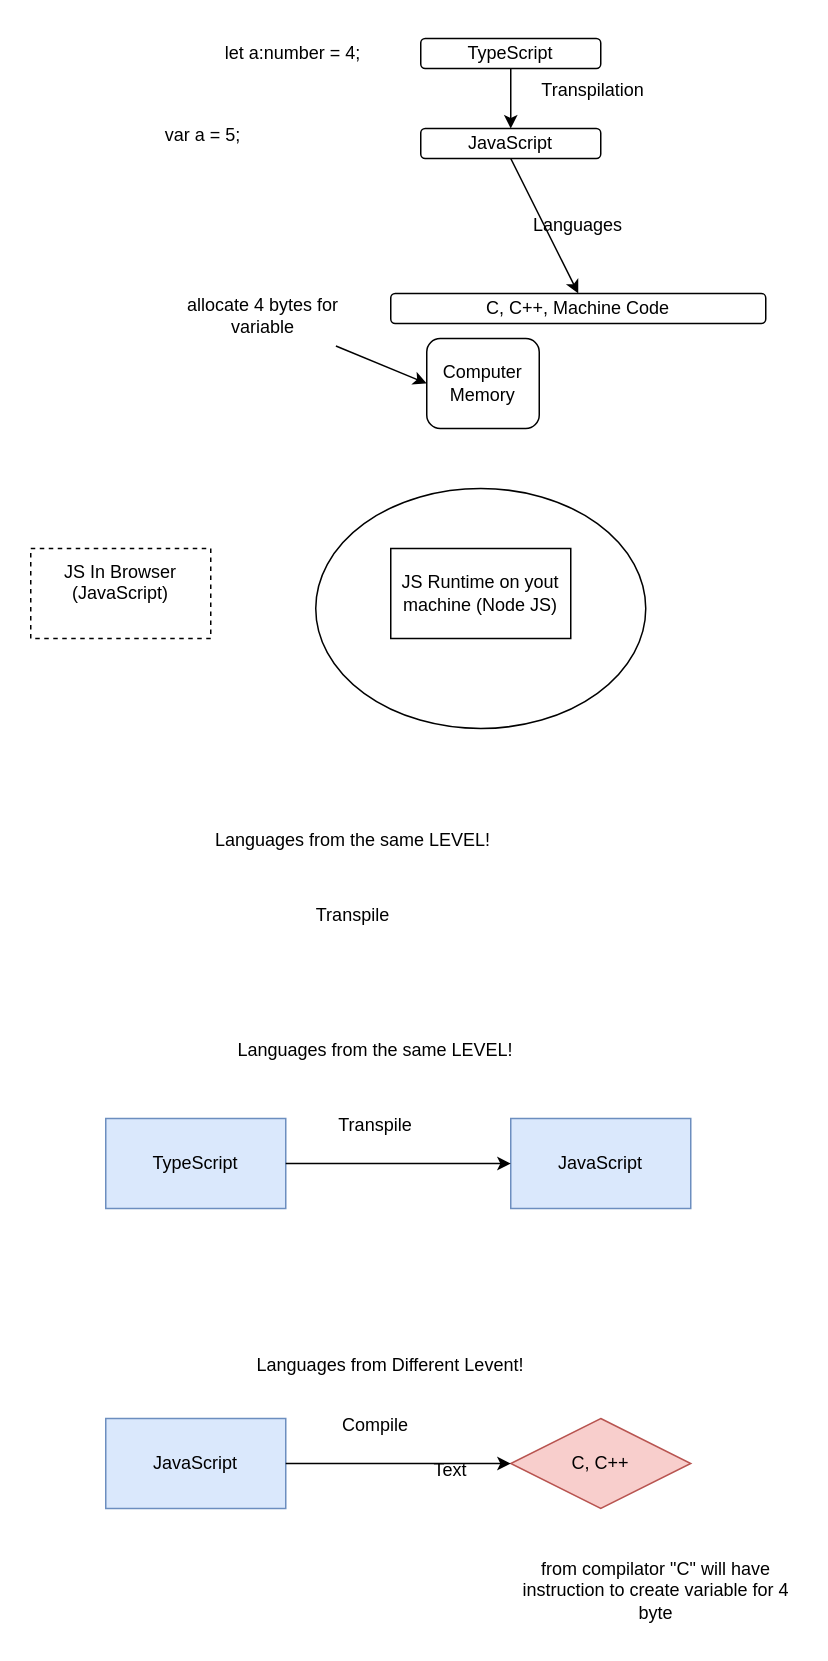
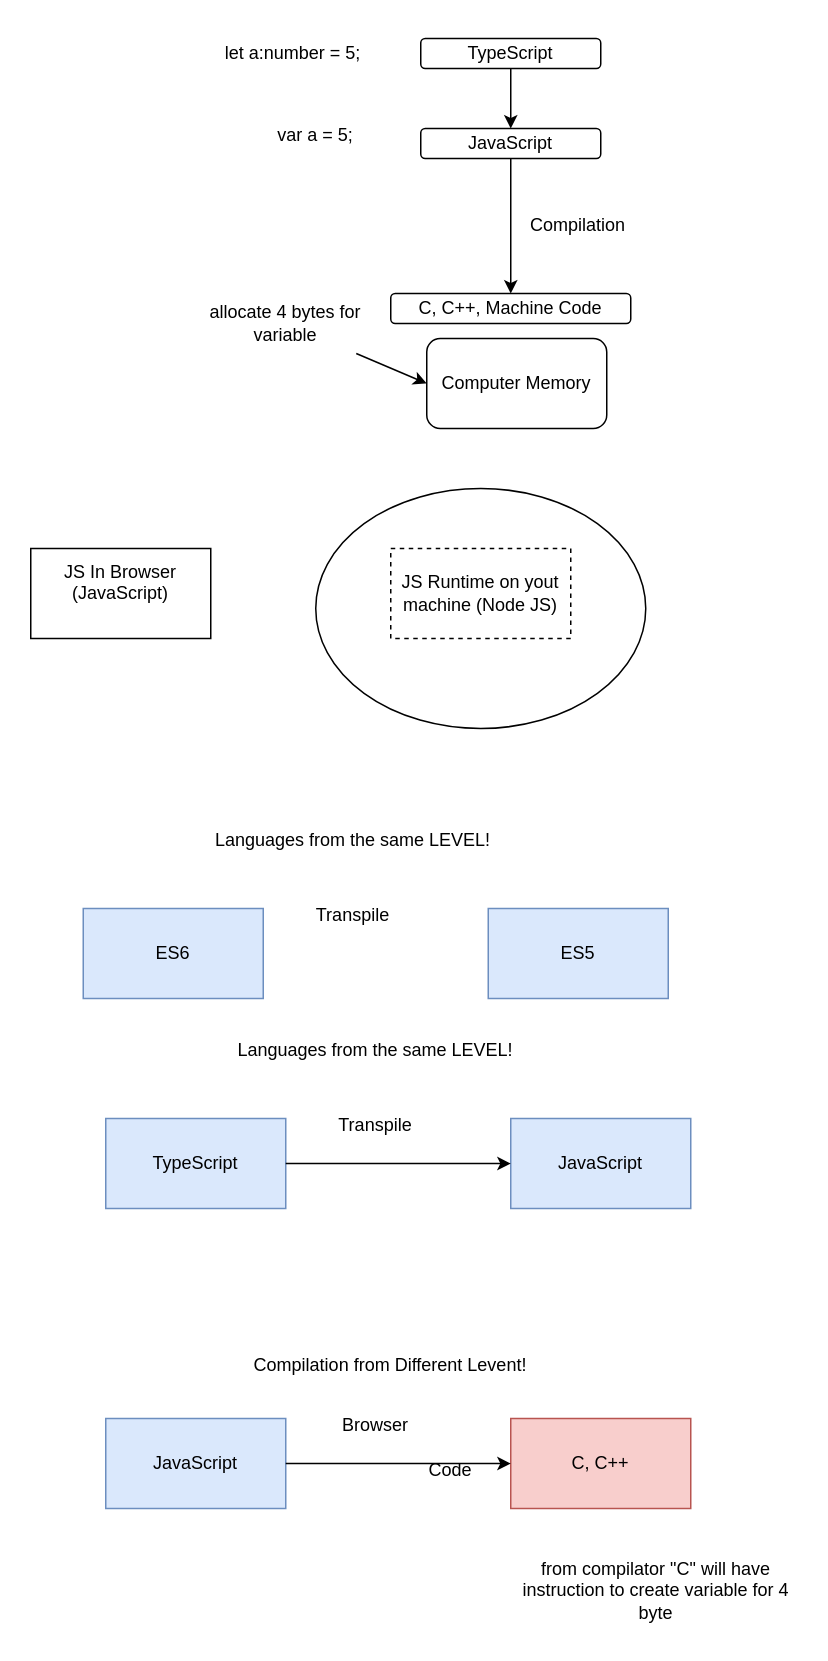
(293, 53) -> (293, 53)
(593, 91) -> none
(203, 136) -> (316, 136)
(578, 226) -> (578, 226)
(578, 308) -> (511, 308)
(263, 316) -> (286, 323)
(483, 383) -> (517, 383)
(121, 593) -> (121, 593)
(481, 593) -> (481, 593)
none -> (173, 953)
none -> (578, 953)
(391, 1366) -> (391, 1366)
(376, 1426) -> (376, 1426)
(601, 1463) -> (601, 1463)
(451, 1471) -> (451, 1471)
